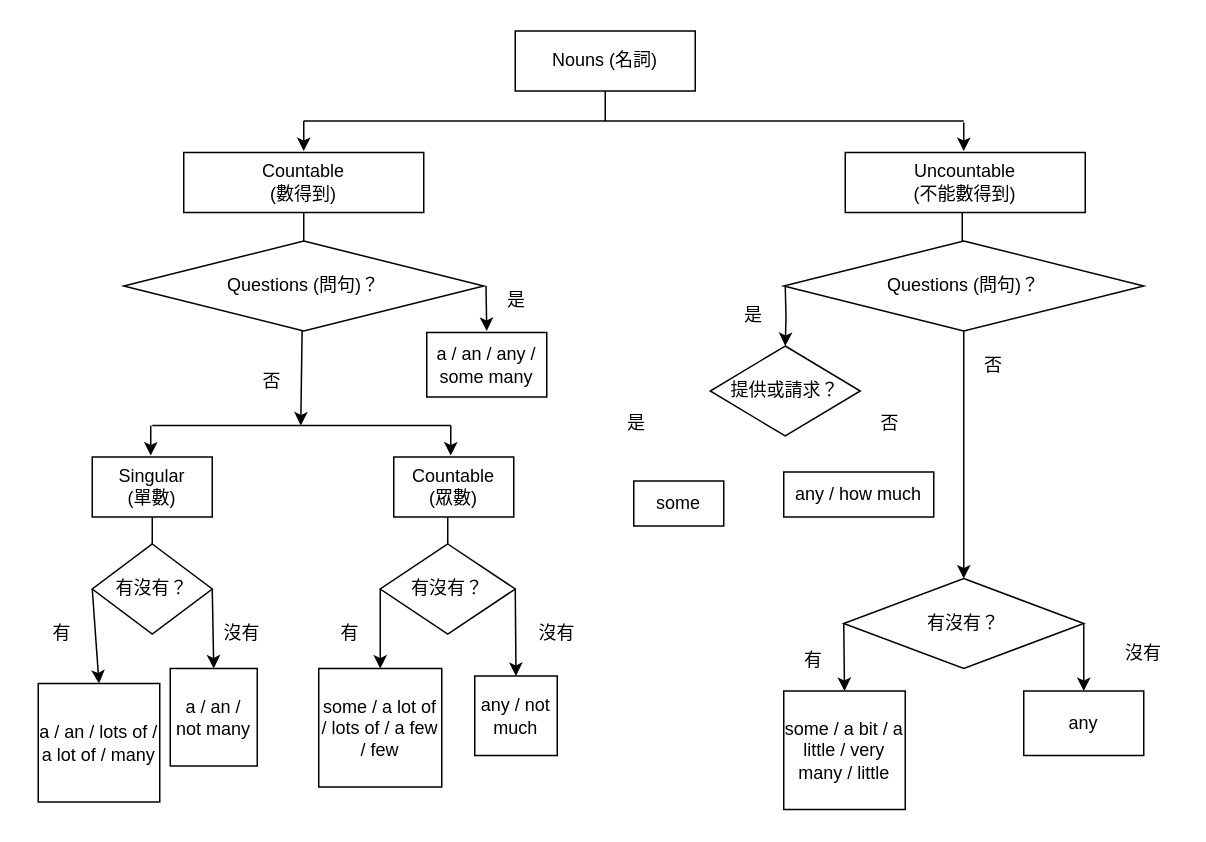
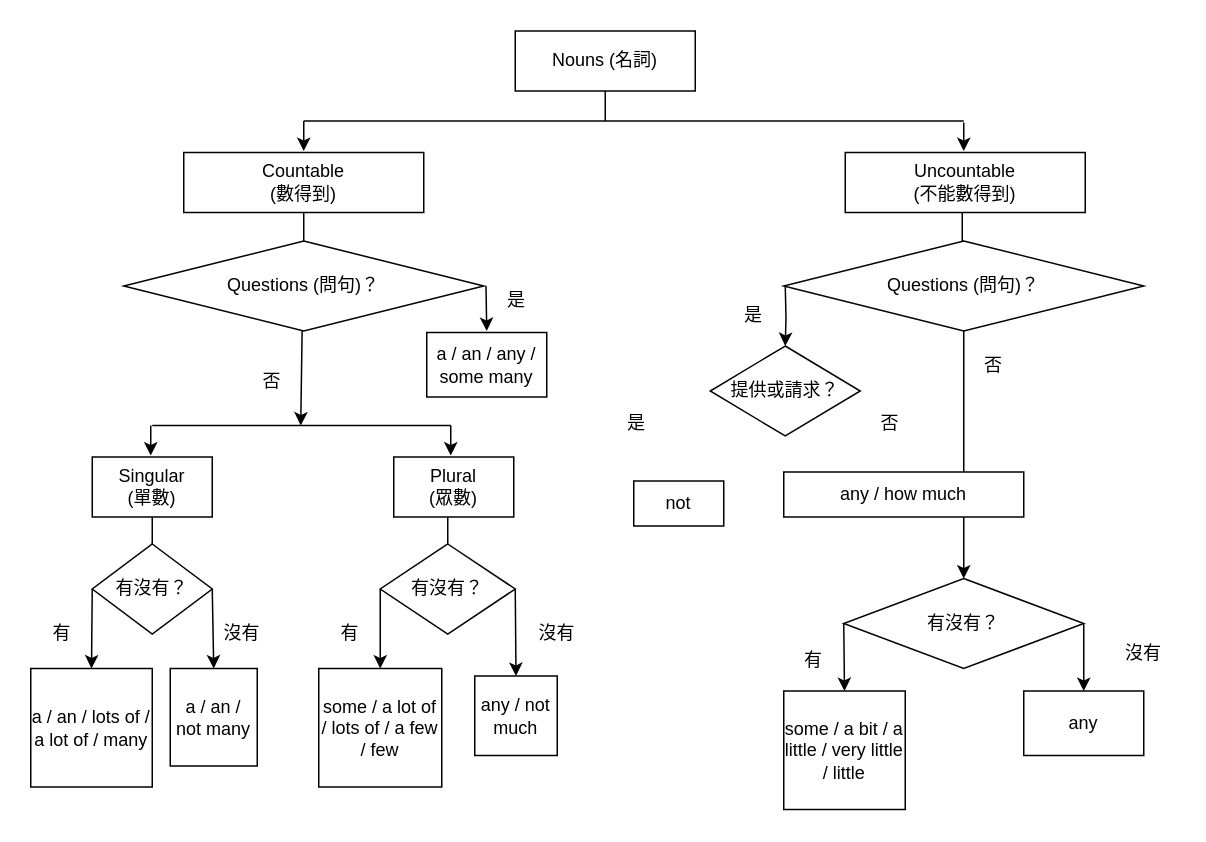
(454, 487) -> (454, 487)
(859, 494) -> (904, 494)
(679, 503) -> (679, 503)
(99, 743) -> (92, 728)
(845, 751) -> (845, 751)
